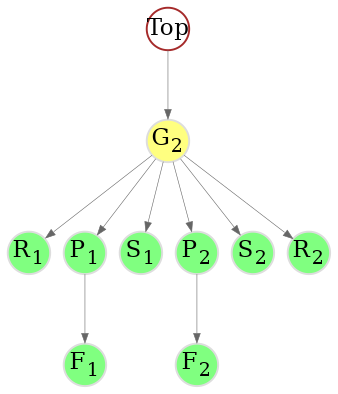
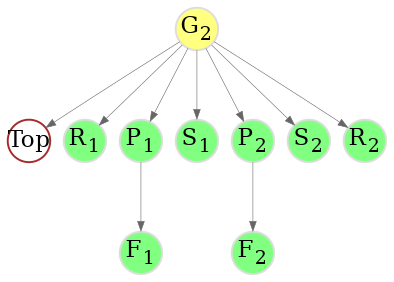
(168, 80) -> (117, 82)
